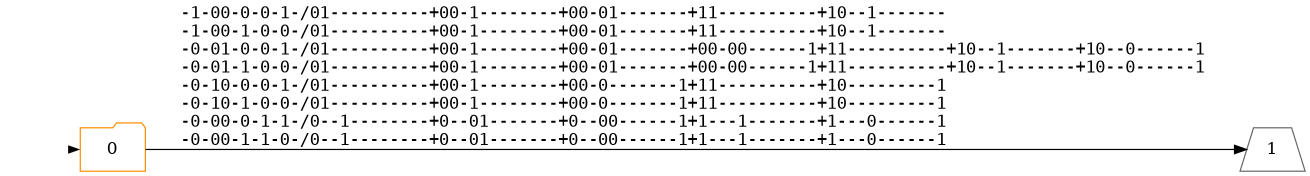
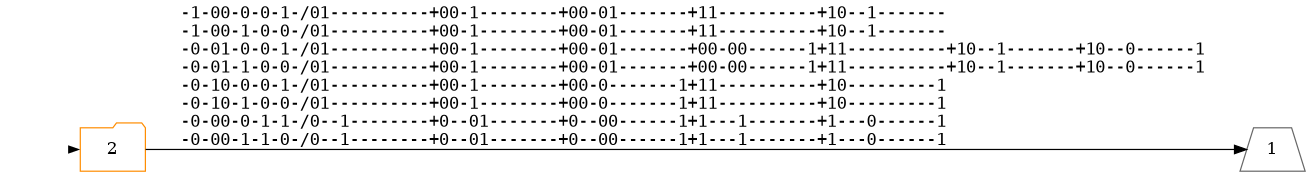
(113, 149) -> (113, 149)
